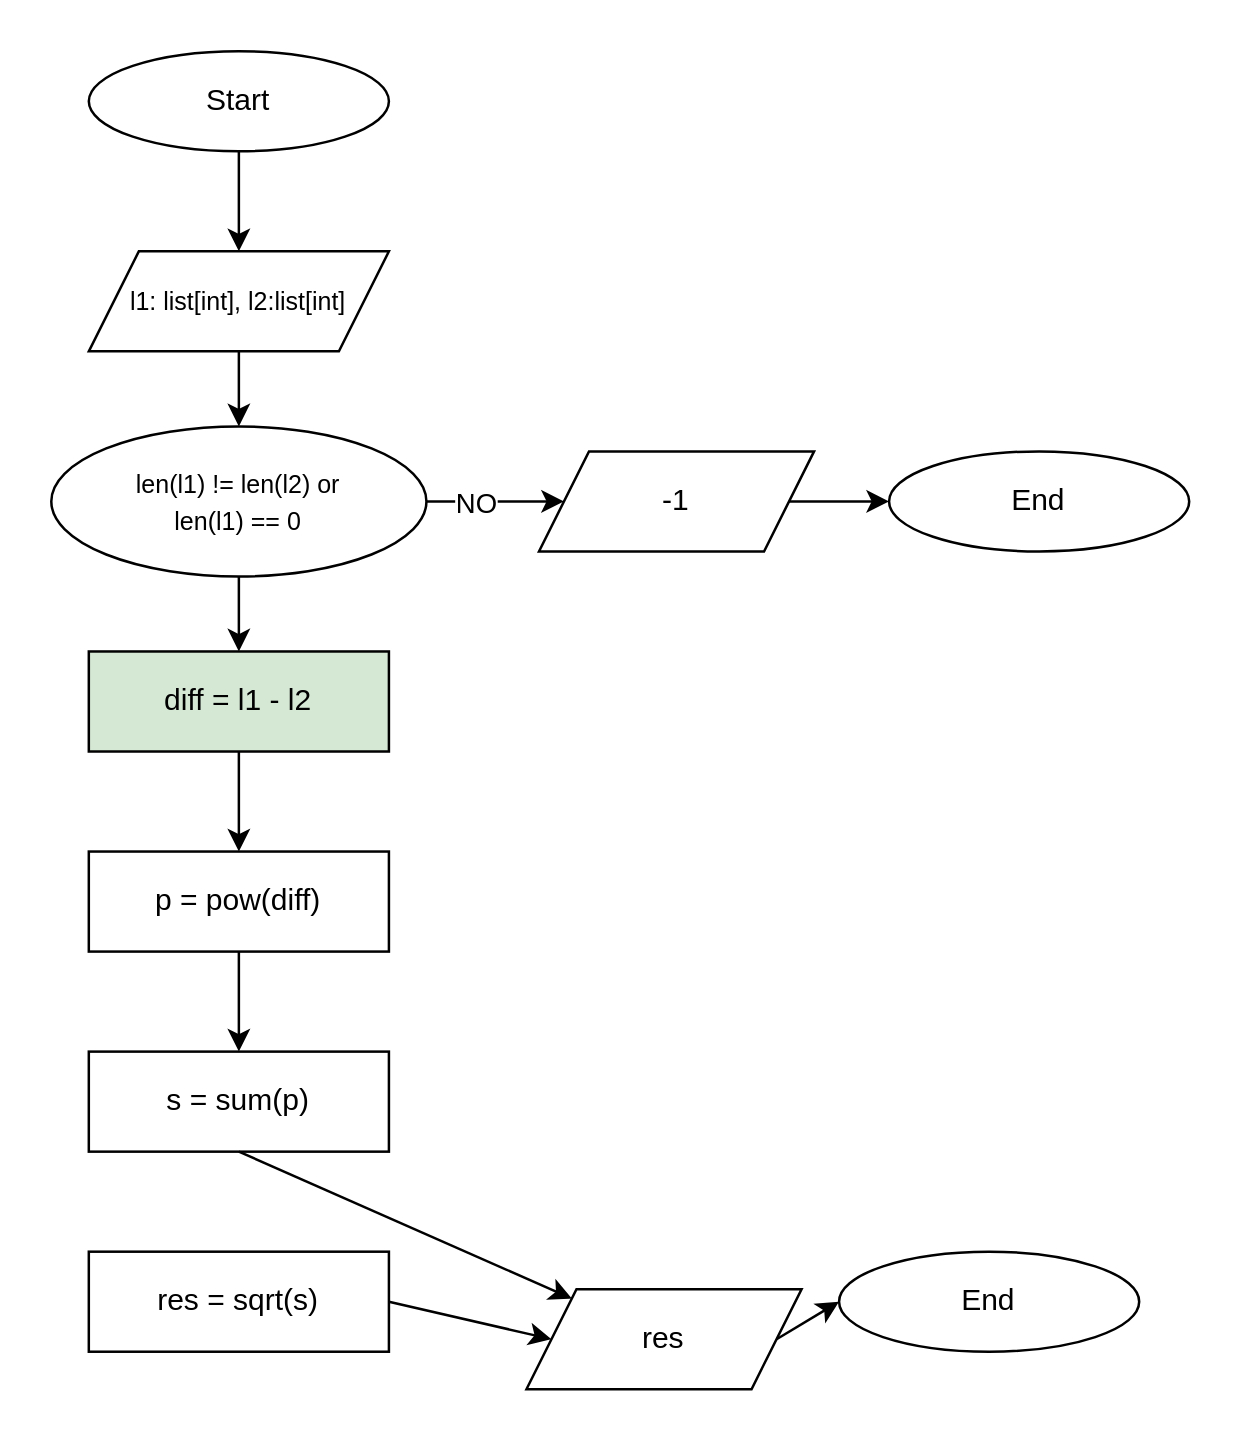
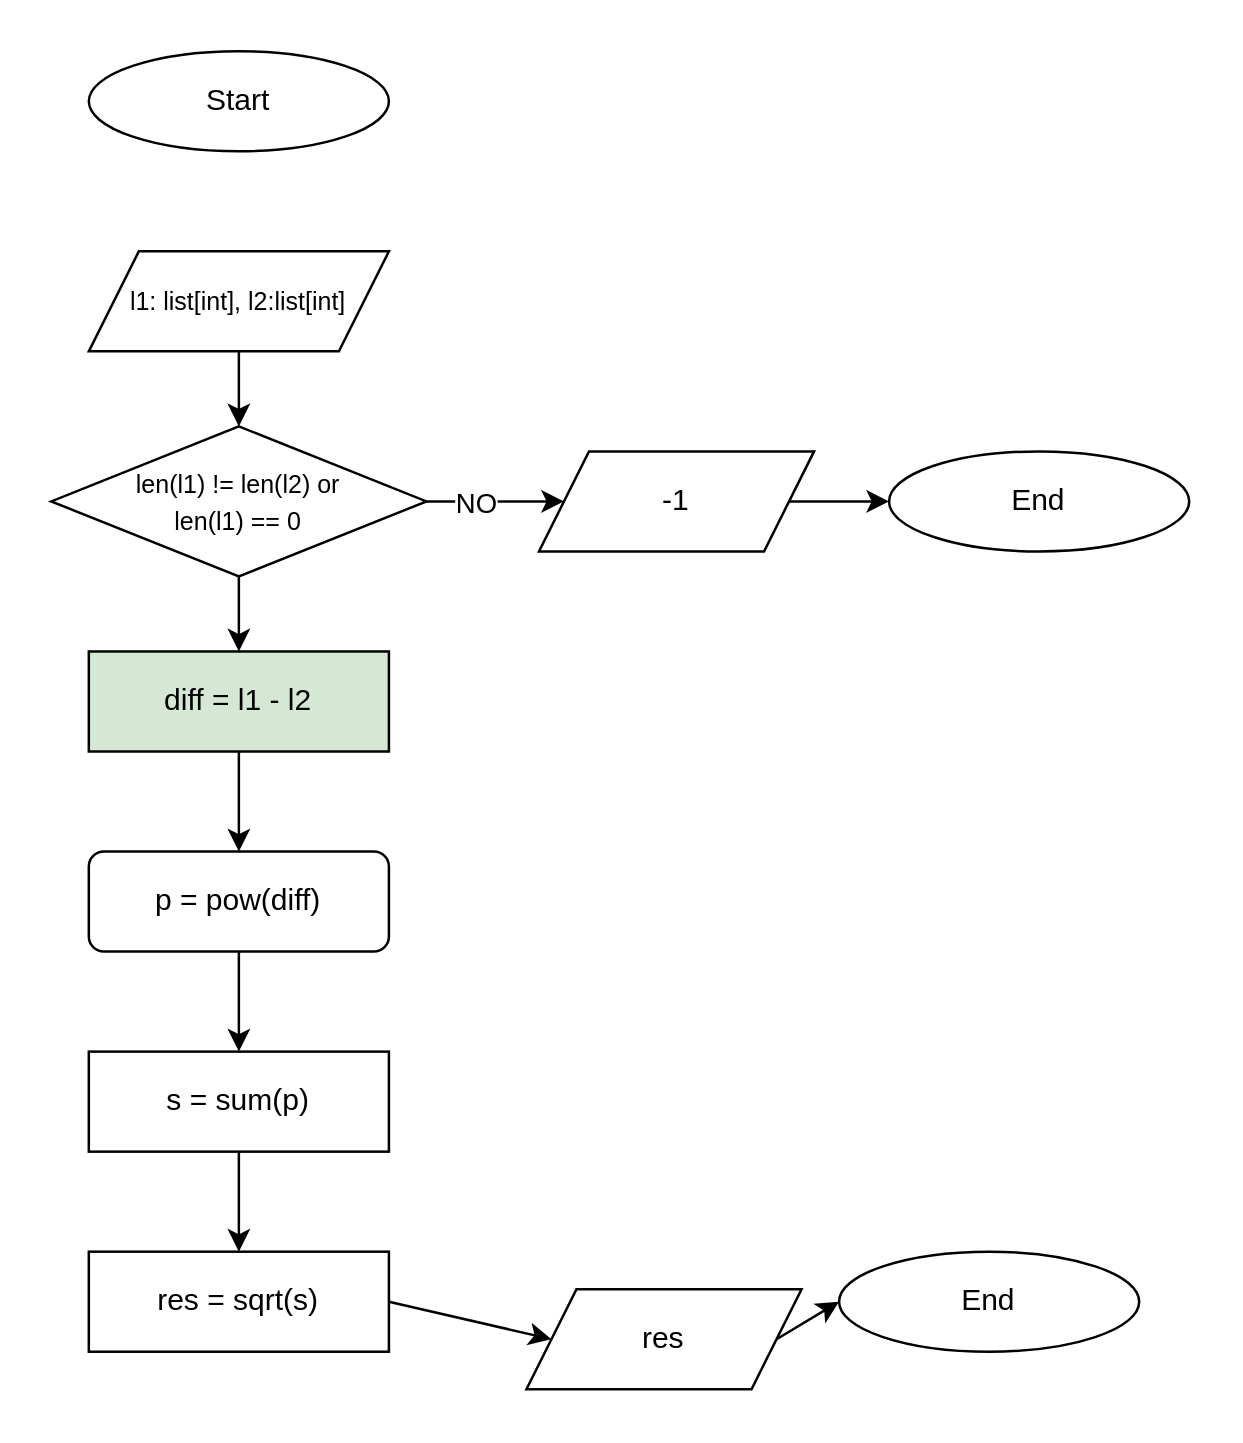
(239, 193) -> none
(239, 501) -> (239, 501)
(239, 901) -> (239, 901)
(397, 1221) -> (239, 1193)
